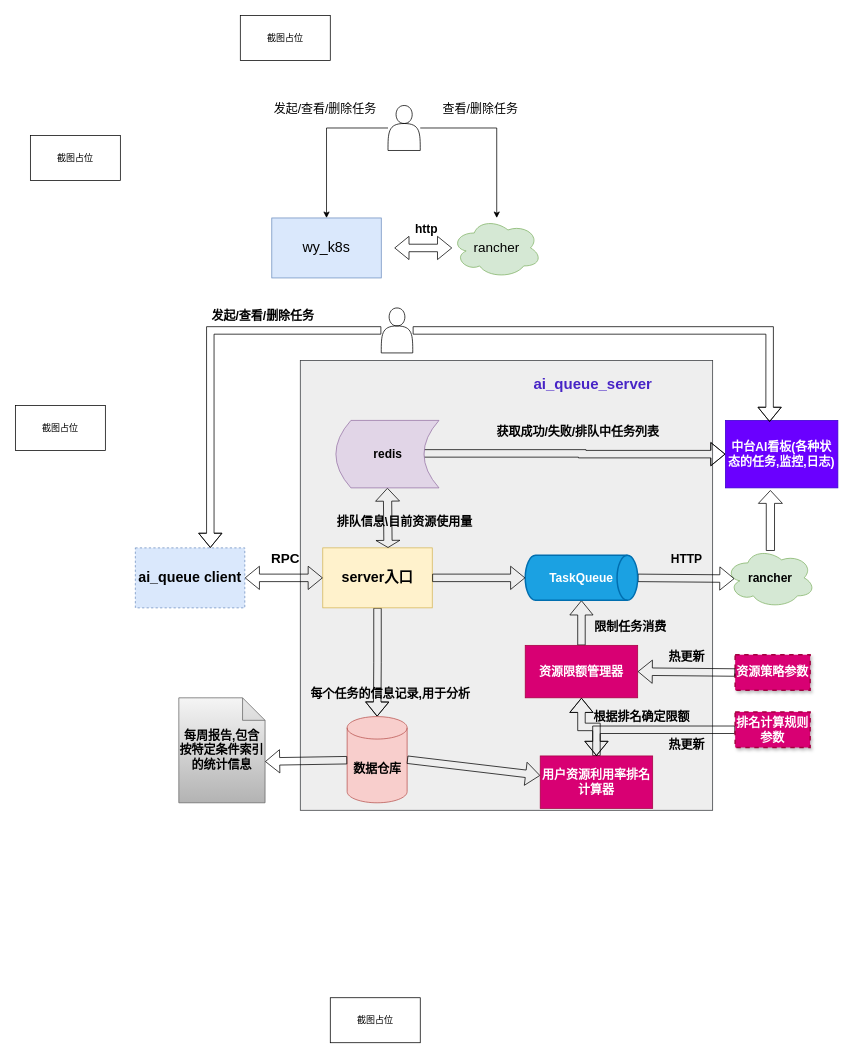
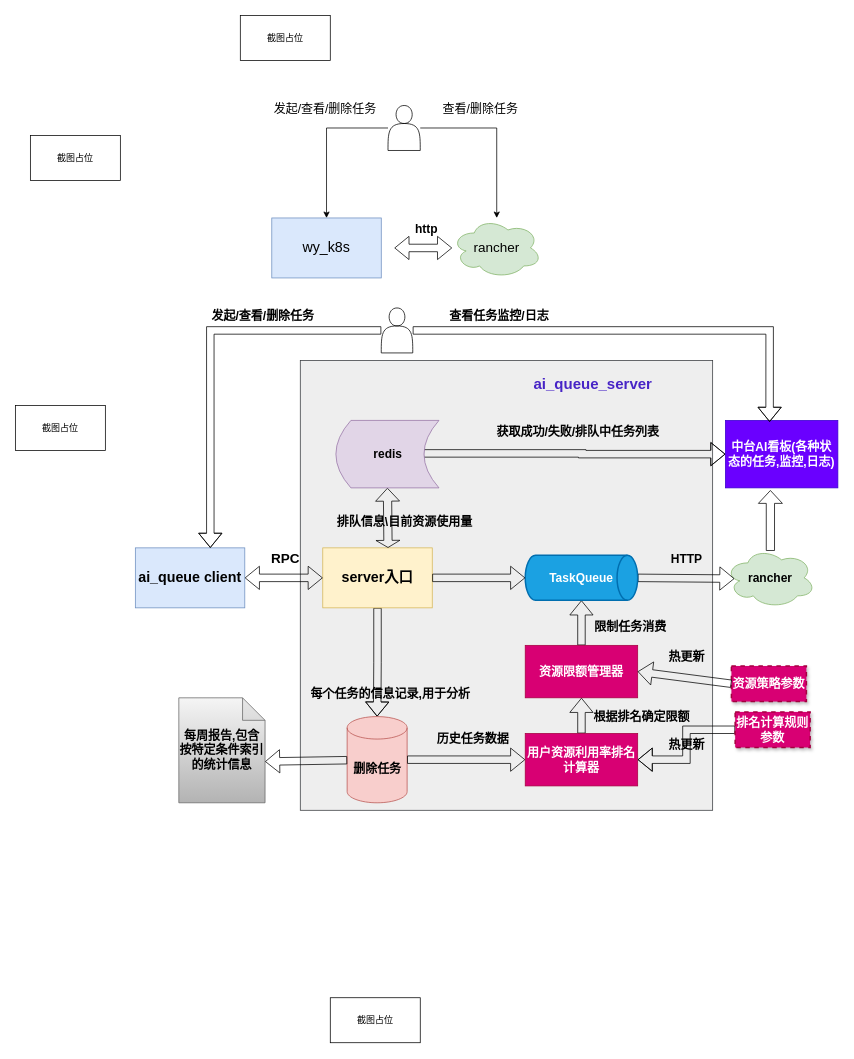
none -> (499, 315)
(190, 578) -> (190, 578)
(773, 673) -> (769, 684)
none -> (473, 739)
(378, 769) -> (378, 769)
(597, 782) -> (582, 760)
